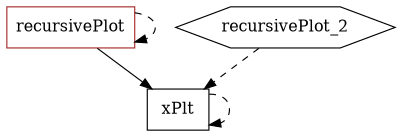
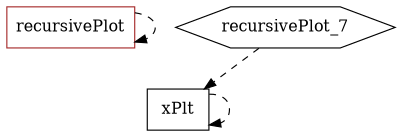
(285, 27) -> (285, 27)
(120, 65) -> none
